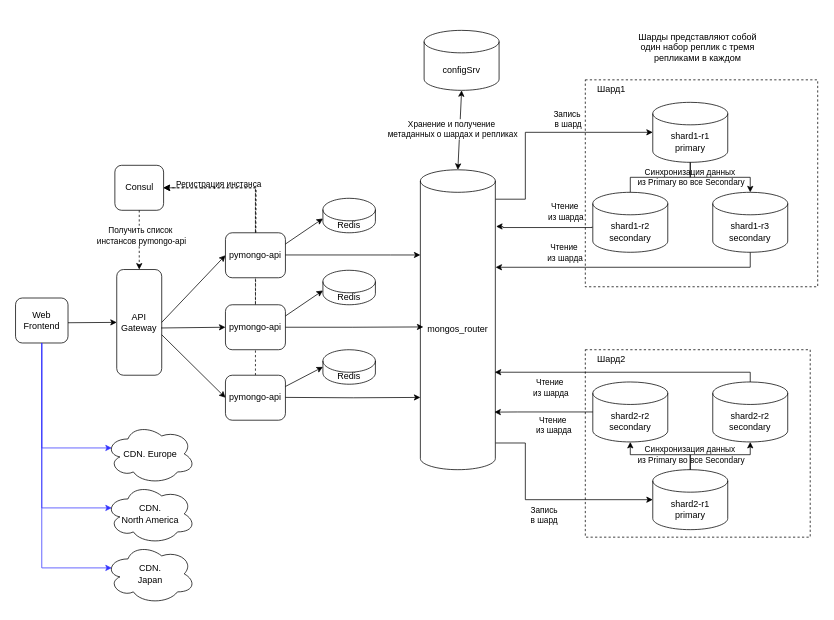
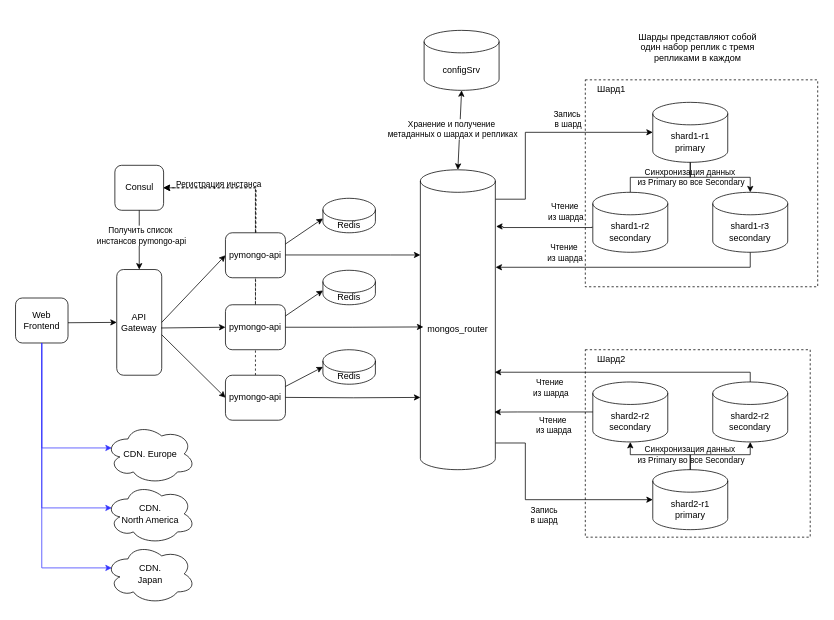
(139, 256) -> (139, 256)
